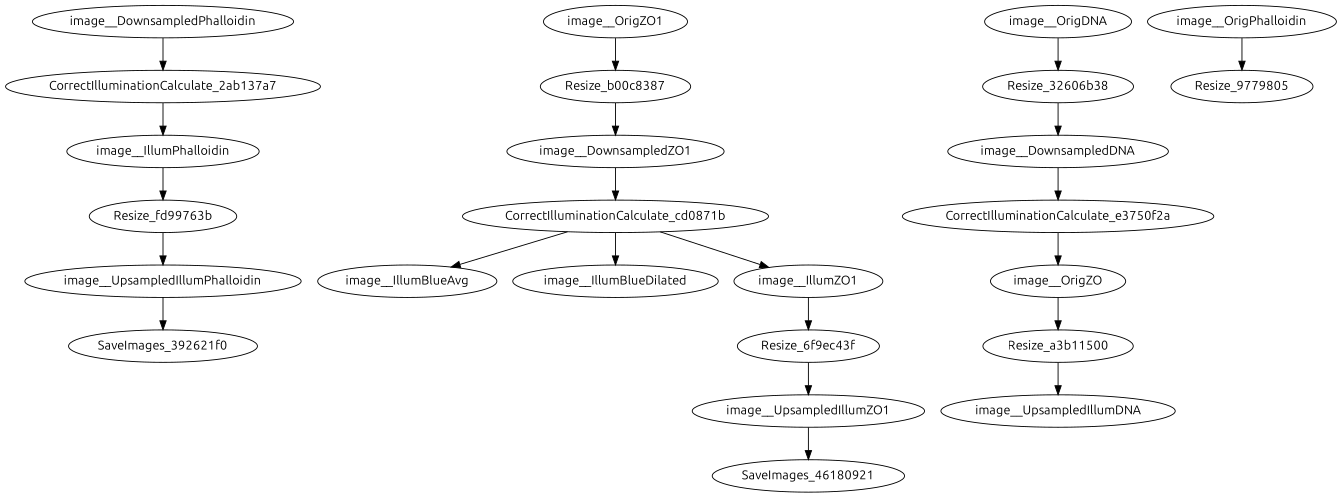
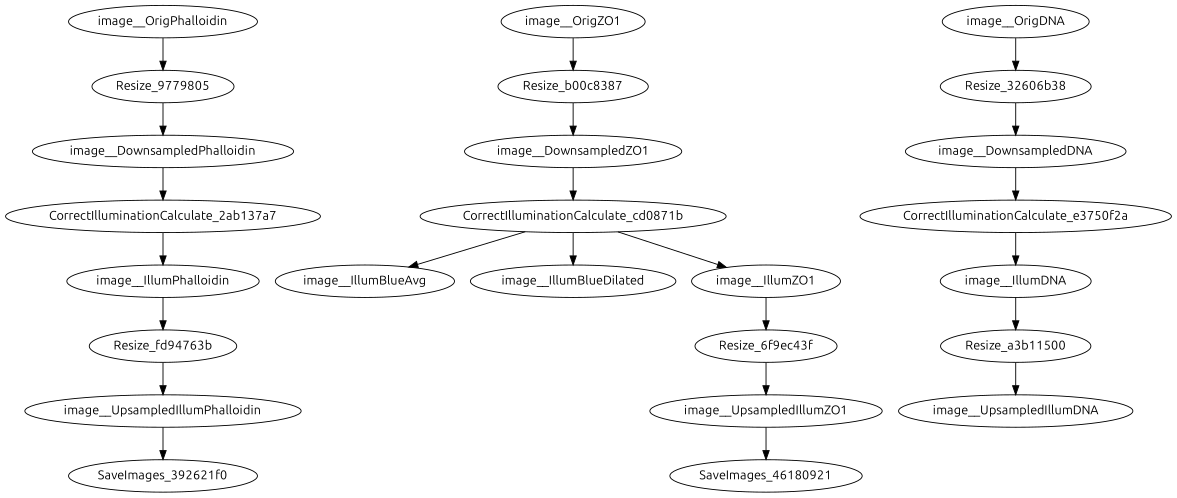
none -> (163, 115)
(163, 216) -> (163, 346)
(1058, 281) -> (1016, 281)
